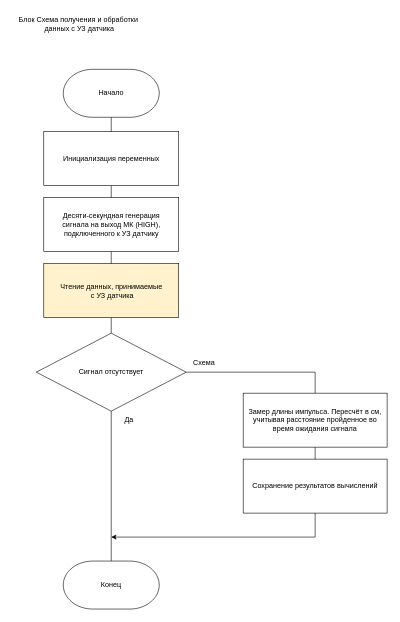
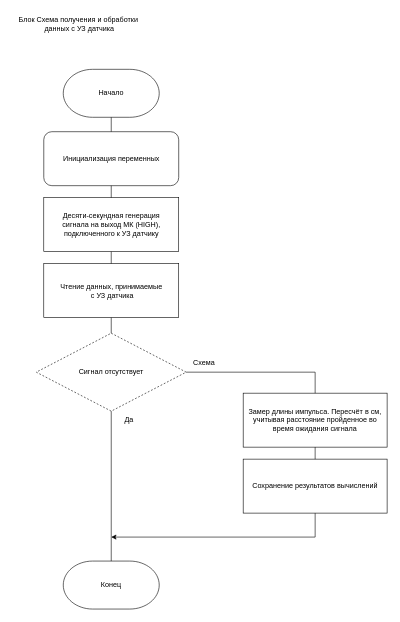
(111, 159) -> (111, 159)
(111, 291) -> (111, 291)
(111, 372) -> (111, 372)
